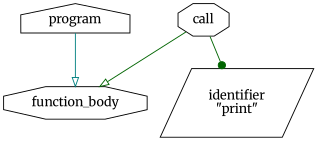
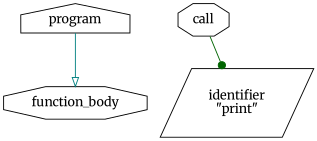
(147, 57) -> none
